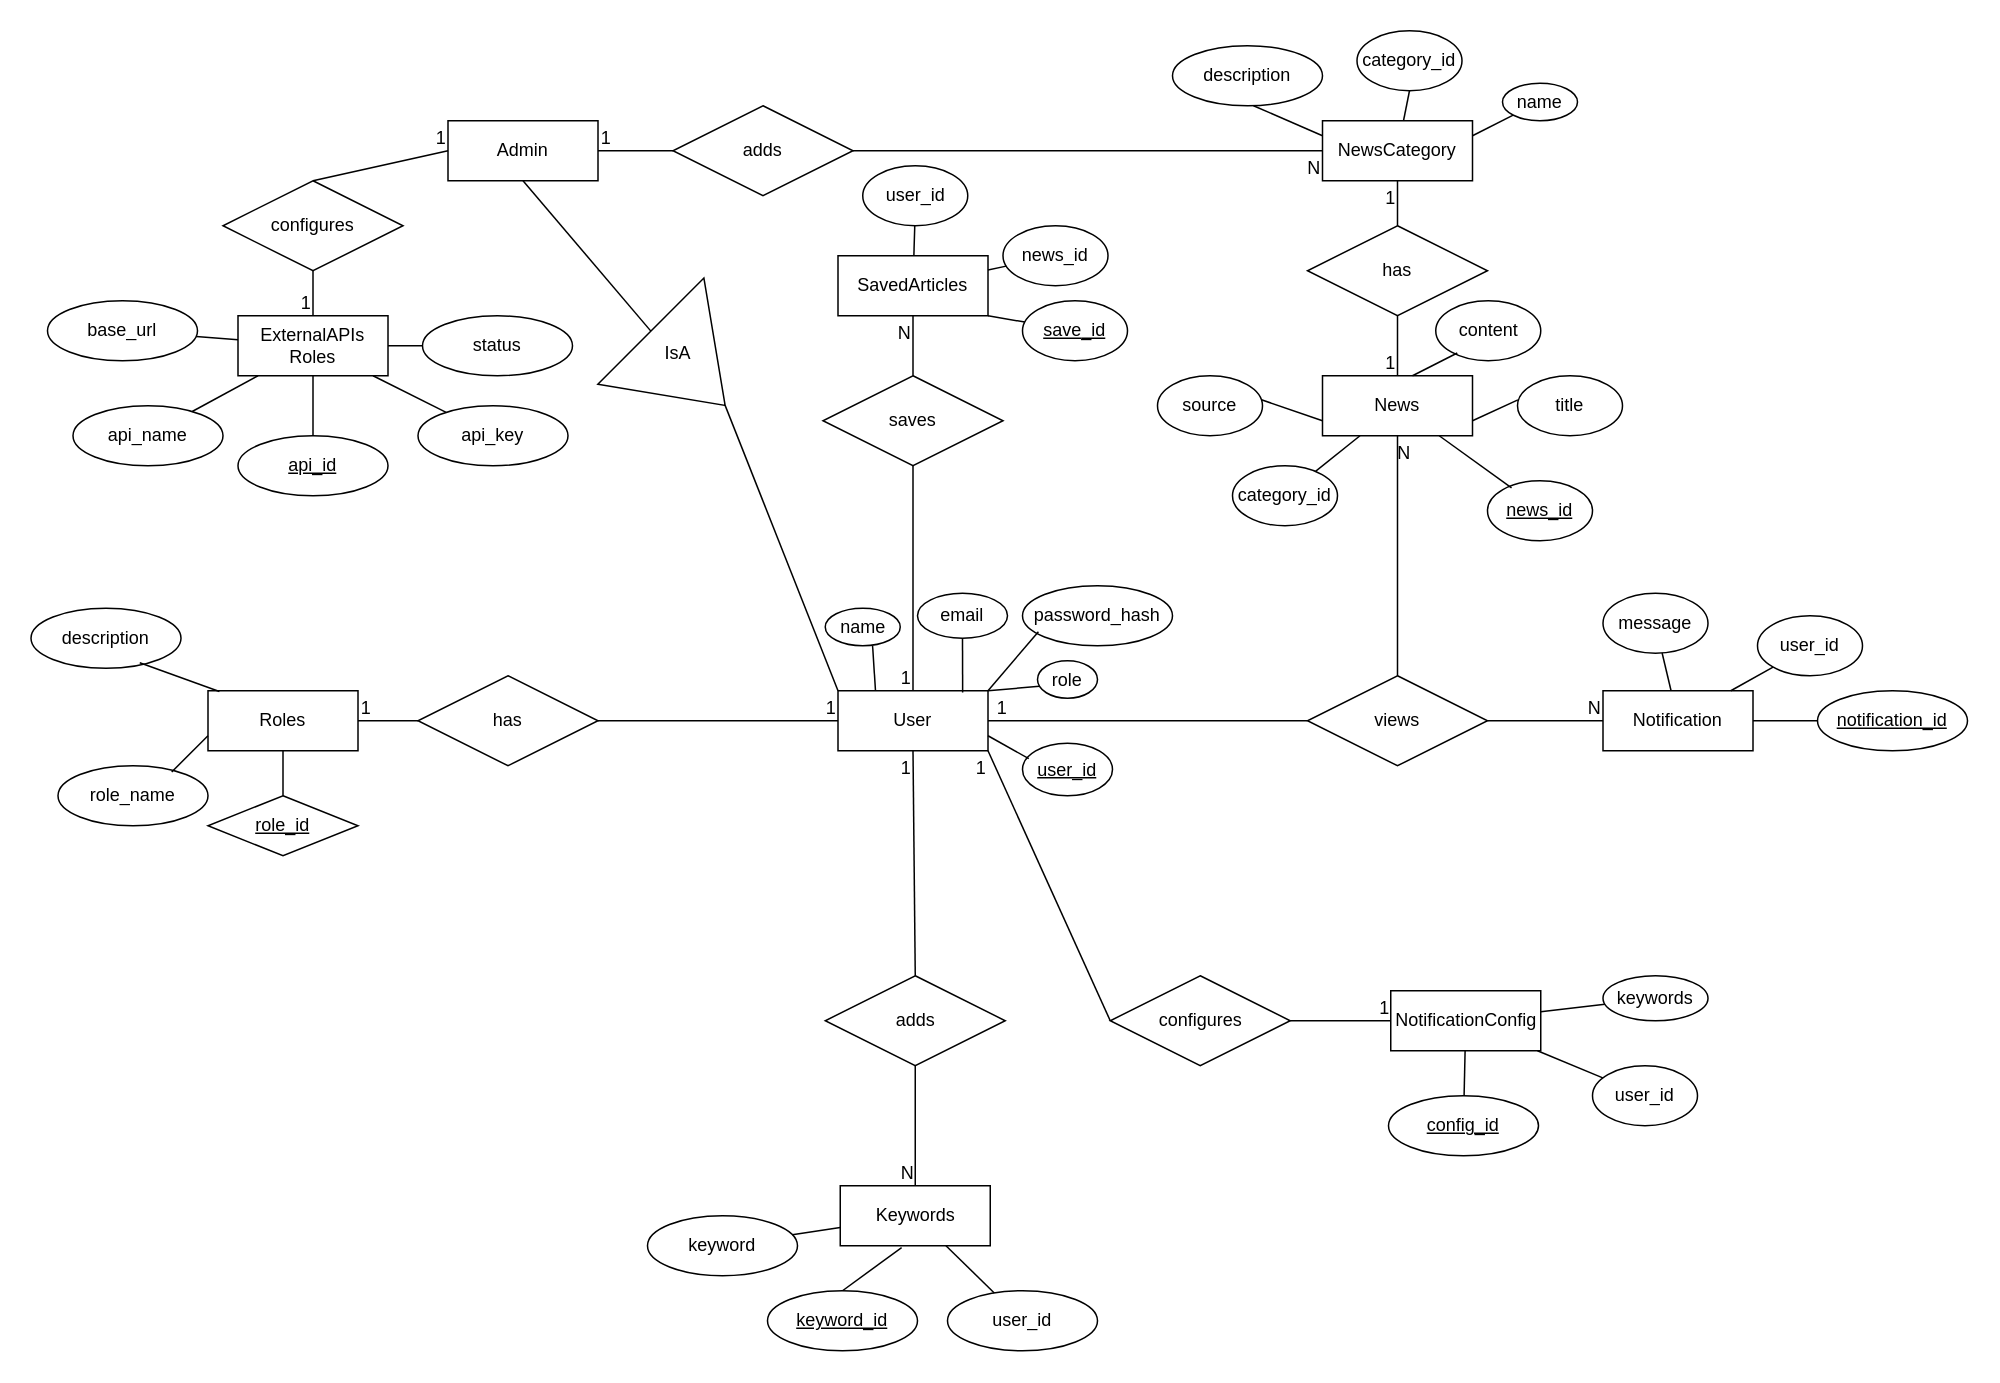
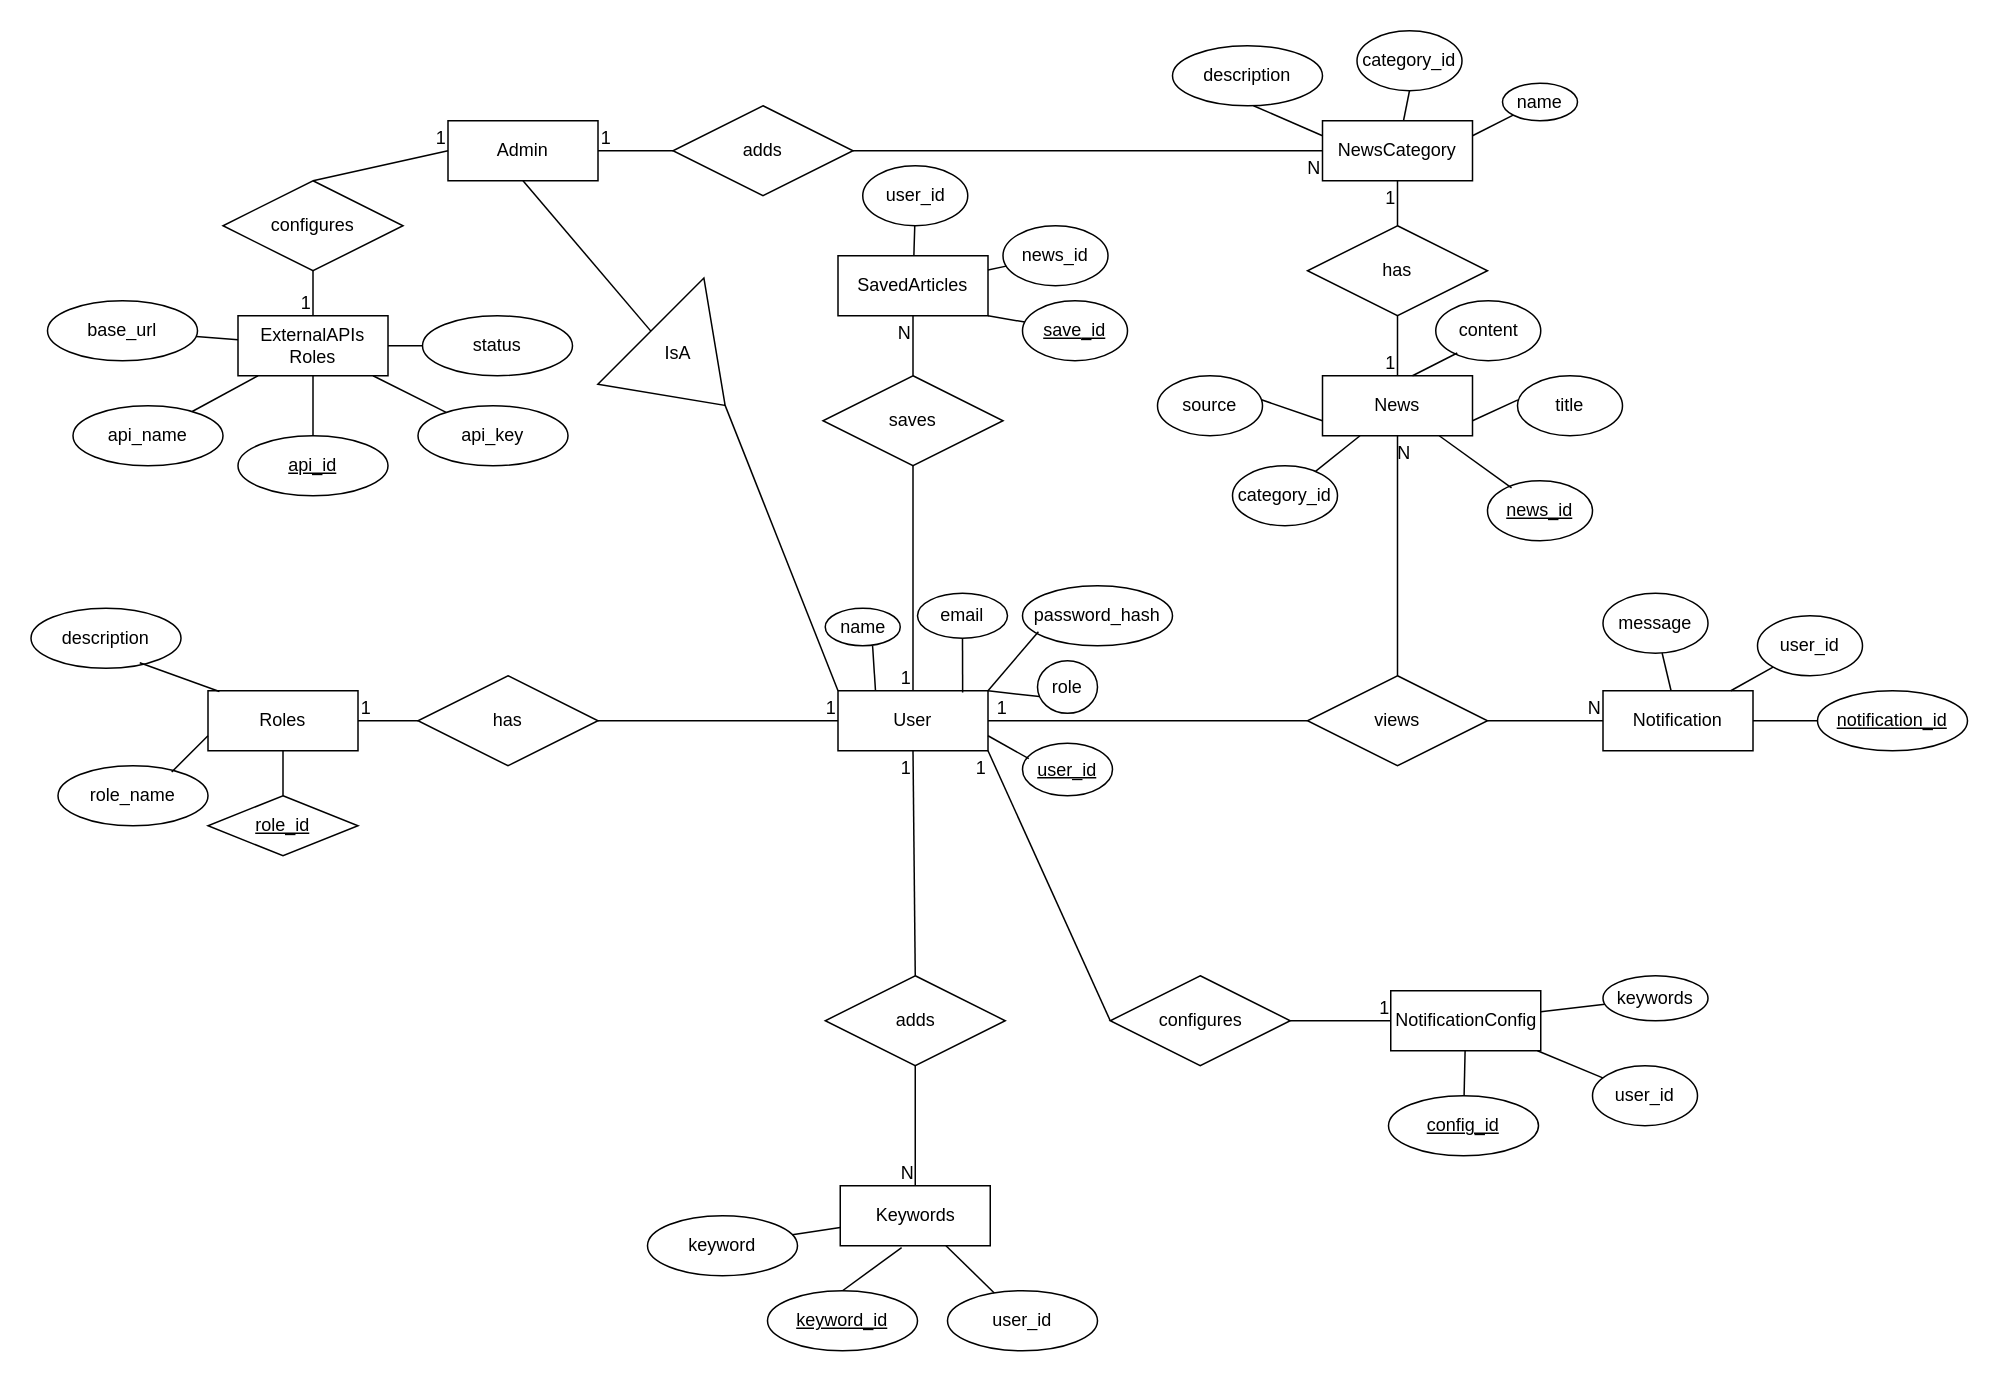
(1067, 680) -> (1067, 687)
